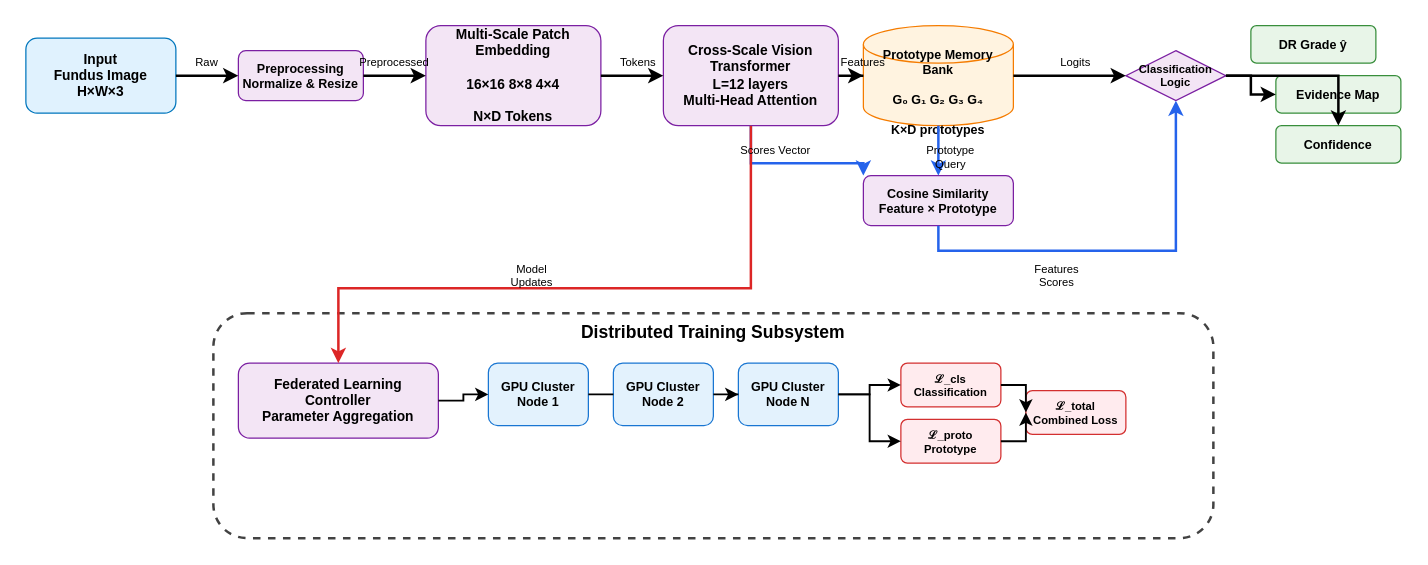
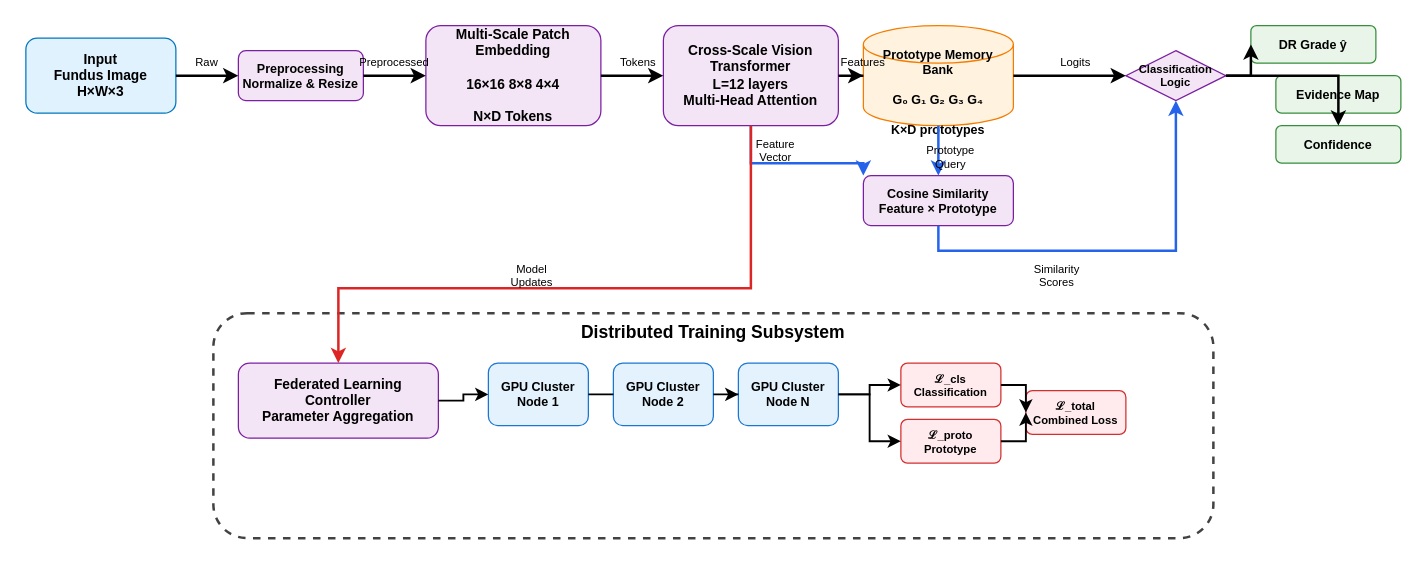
(1251, 93) -> (1251, 64)
(776, 151) -> (776, 151)
(1057, 276) -> (1057, 276)
